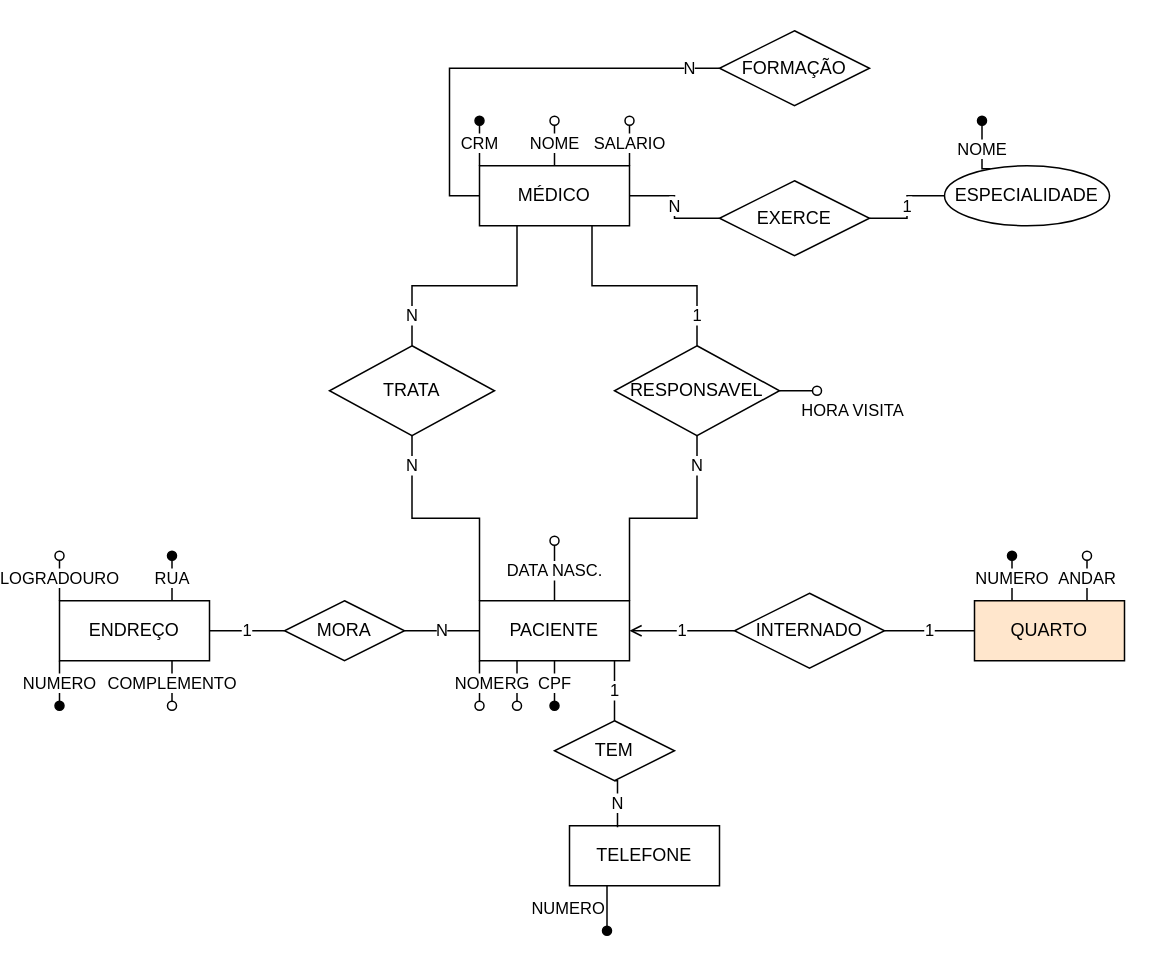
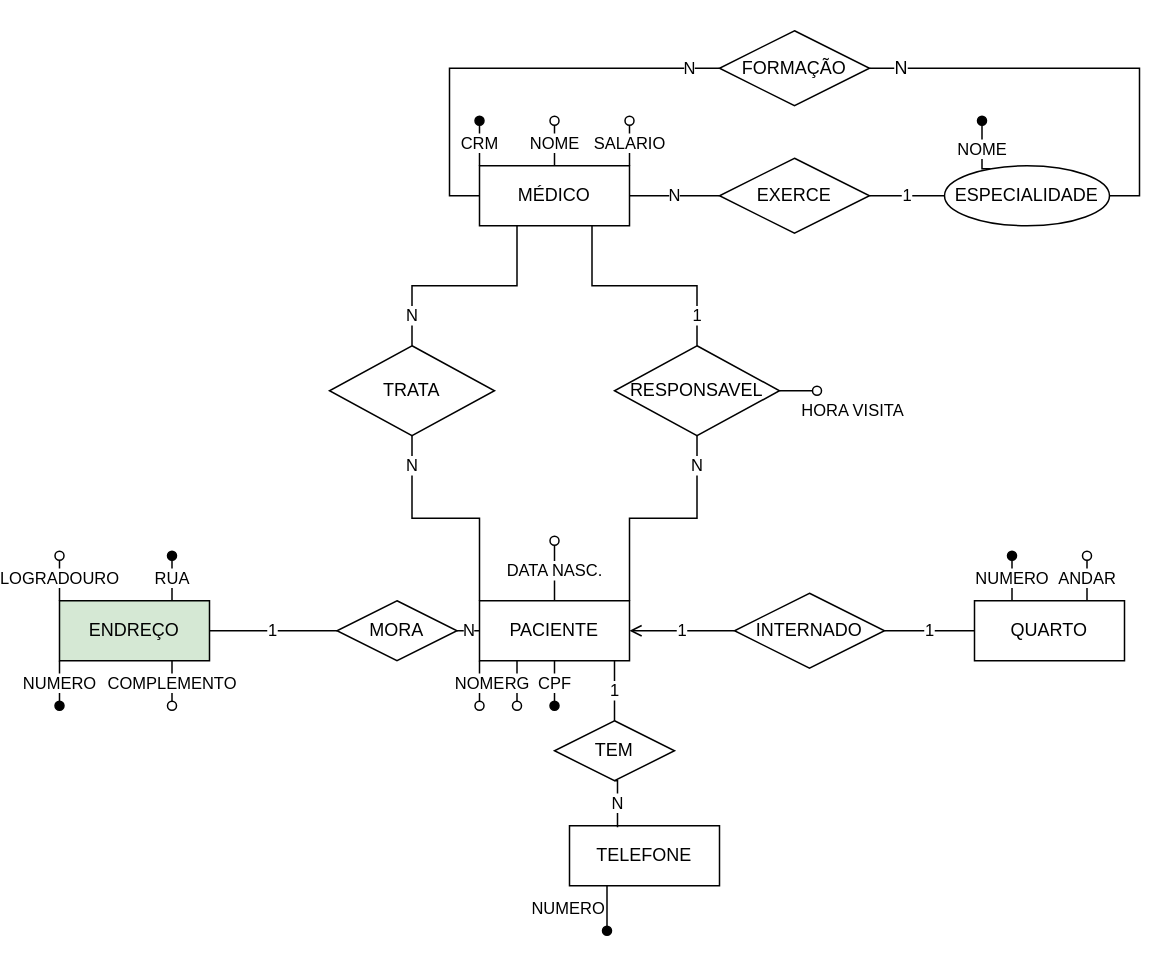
none -> (1082, 68)
(794, 218) -> (794, 196)
(134, 631) -> (134, 631)
(344, 631) -> (397, 631)
(1049, 631) -> (1049, 631)
